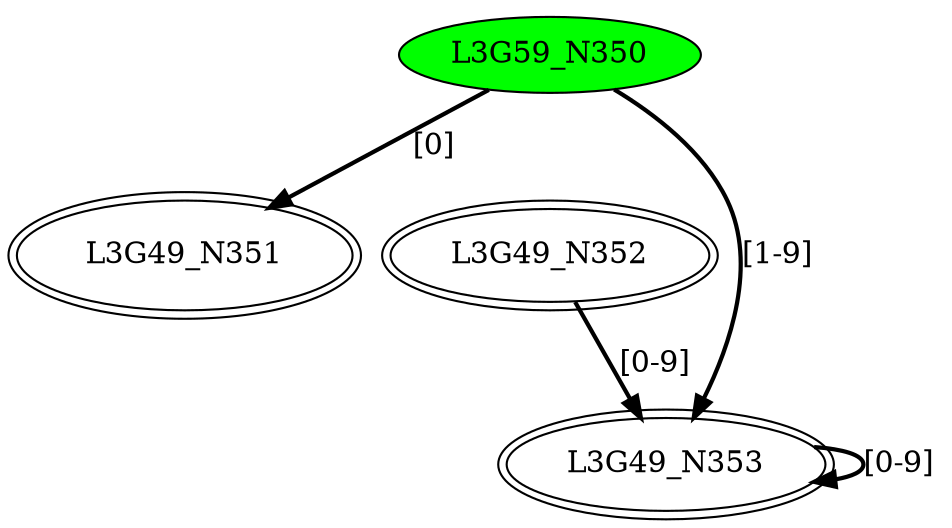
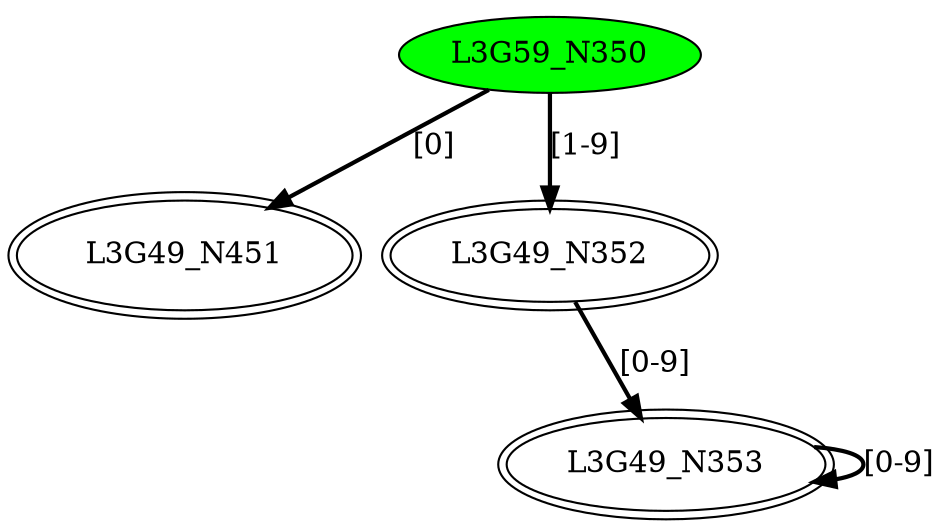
(735, 222) -> (550, 140)
(185, 255) -> (185, 255)
